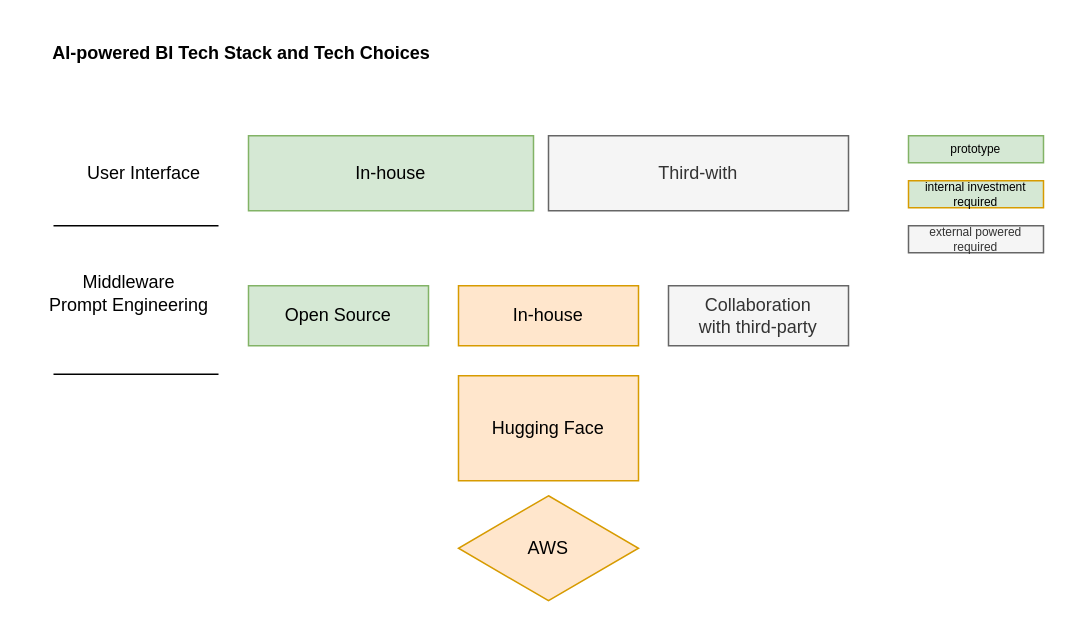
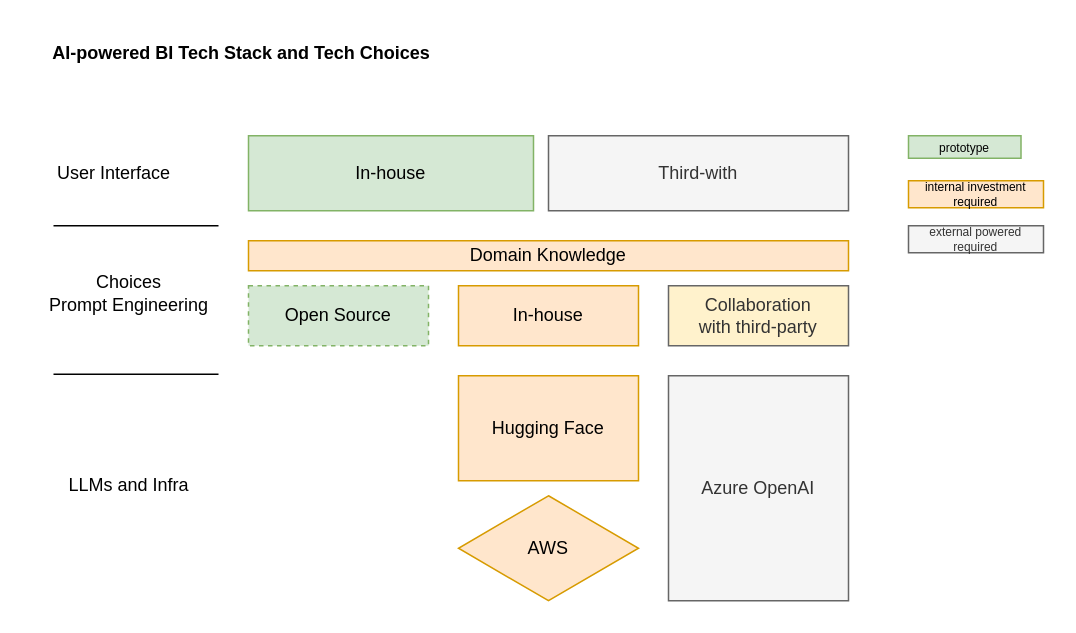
(976, 149) -> (965, 147)
(143, 173) -> (113, 173)
(976, 194) -> (976, 194)
none -> (548, 256)
(129, 293) -> (129, 293)
(338, 316) -> (338, 316)
(758, 316) -> (758, 316)
none -> (128, 485)
none -> (758, 488)
